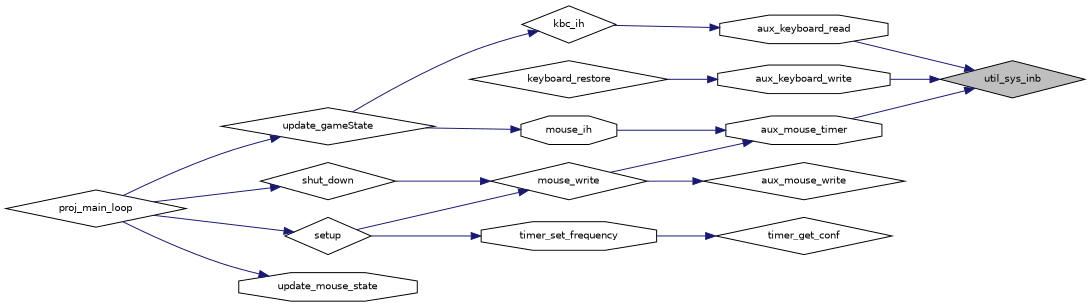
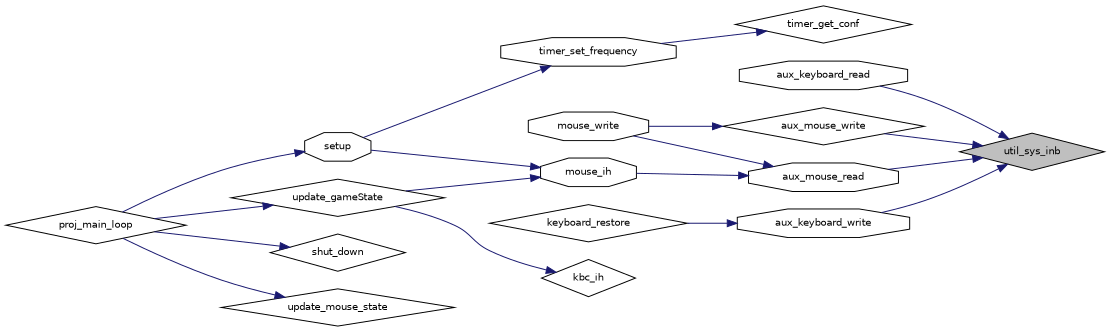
(662, 26) -> none
(804, 130) -> (823, 177)
none -> (929, 139)
(438, 181) -> none
(569, 181) -> (588, 126)
(438, 211) -> (451, 158)
(328, 236) -> (338, 147)
(328, 287) -> (338, 307)
